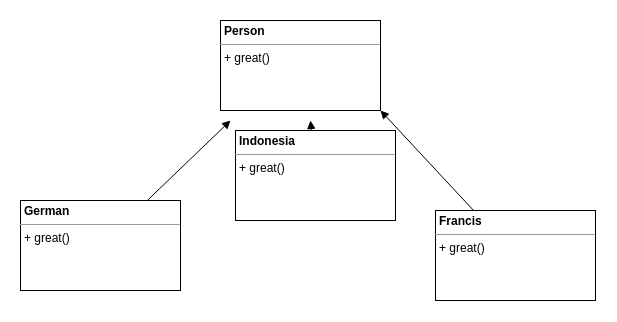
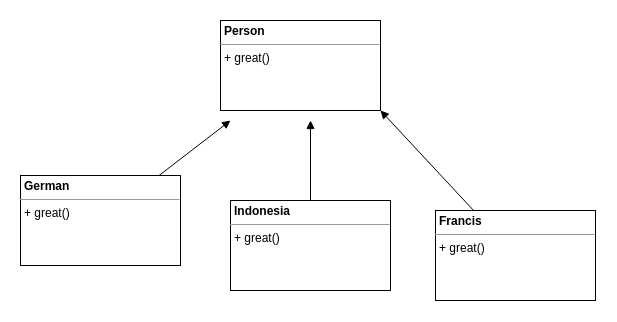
(316, 176) -> (311, 246)
(101, 246) -> (101, 221)
